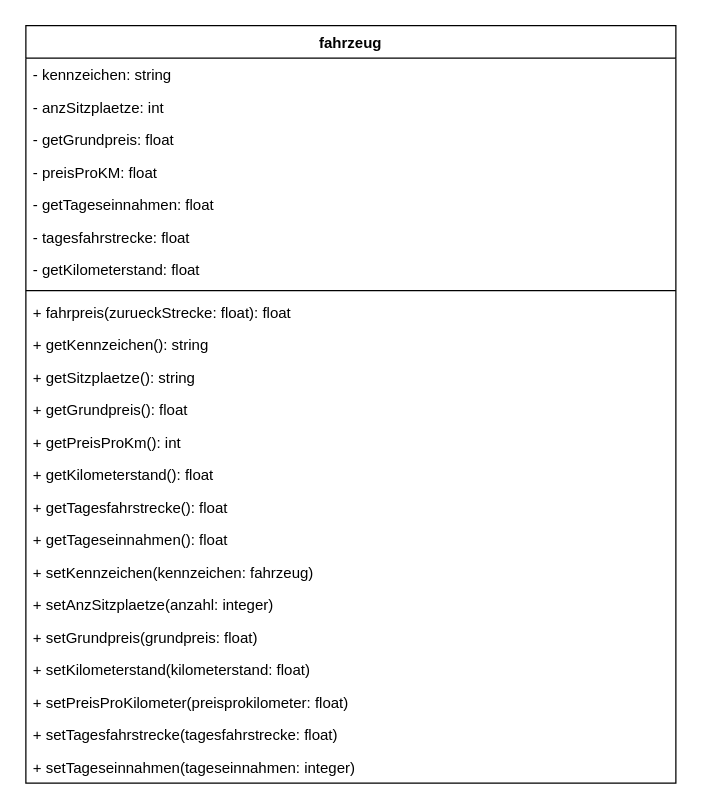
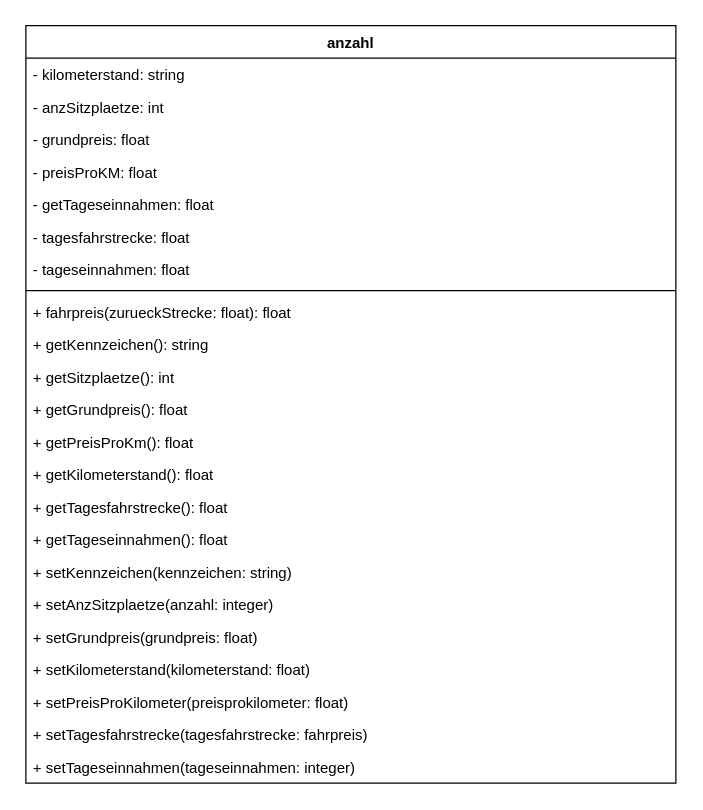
(350, 43) -> (350, 43)
(111, 75) -> (122, 75)
(115, 140) -> (103, 140)
(130, 270) -> (119, 270)
(130, 378) -> (117, 378)
(115, 443) -> (124, 443)
(187, 573) -> (176, 573)
(218, 735) -> (235, 735)
